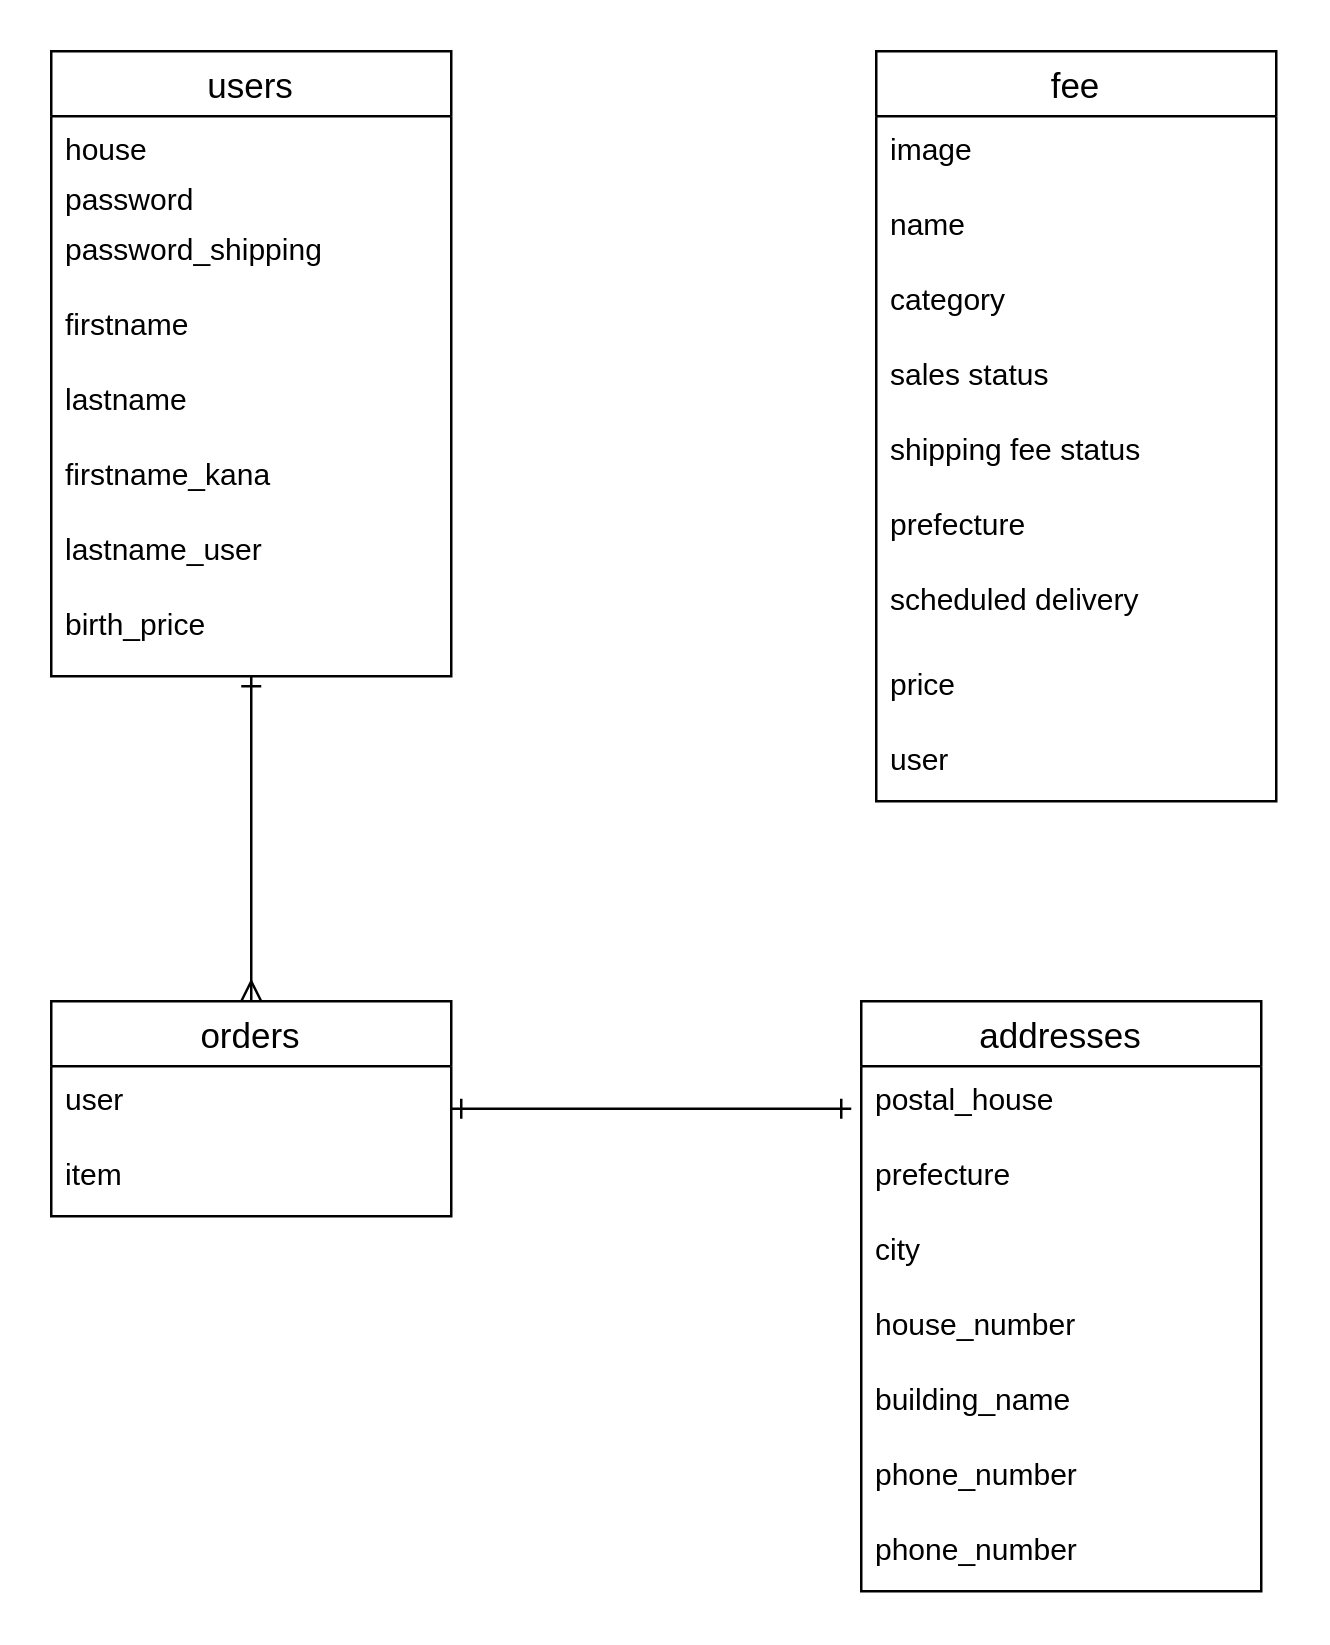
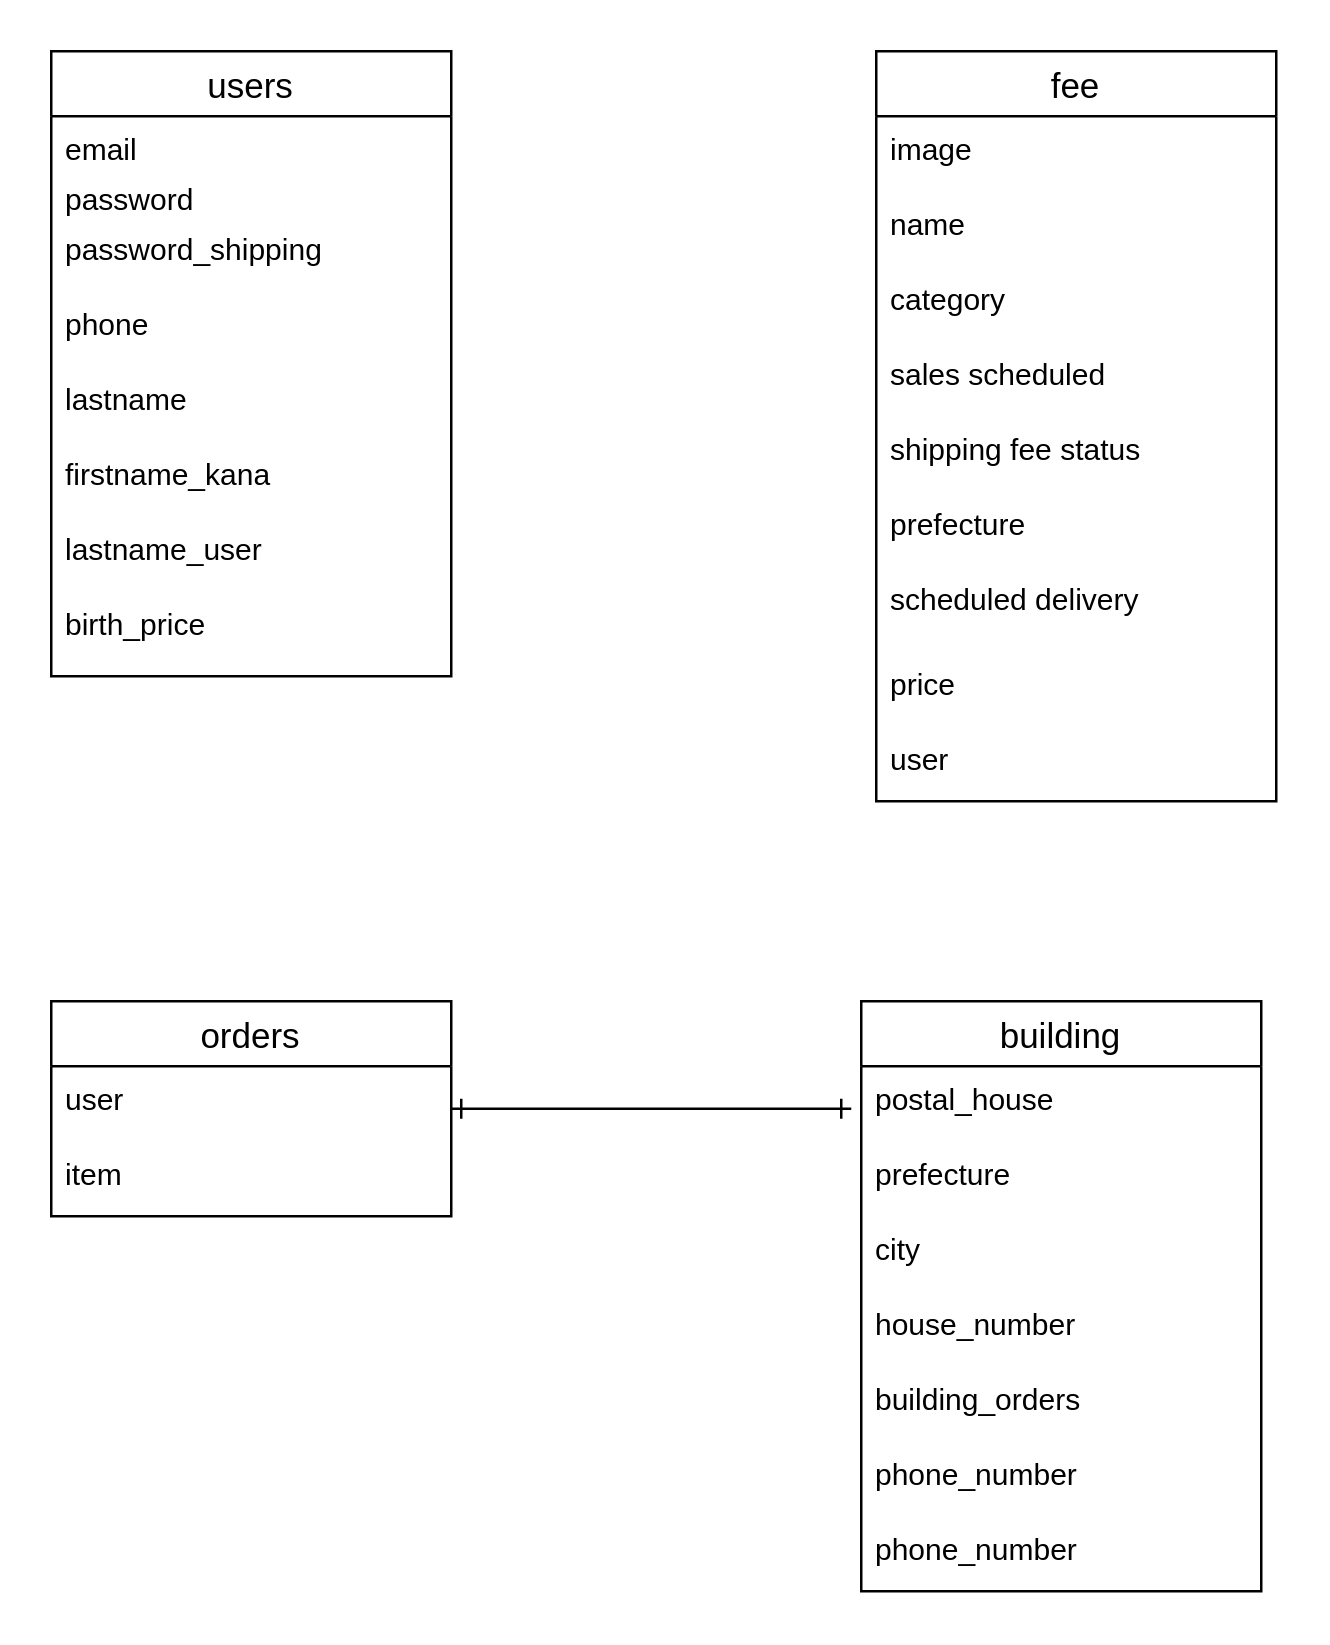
(107, 150) -> (99, 150)
(137, 325) -> (107, 325)
(983, 375) -> (1004, 375)
(251, 841) -> none
(1060, 1036) -> (1060, 1036)
(973, 1400) -> (989, 1400)
